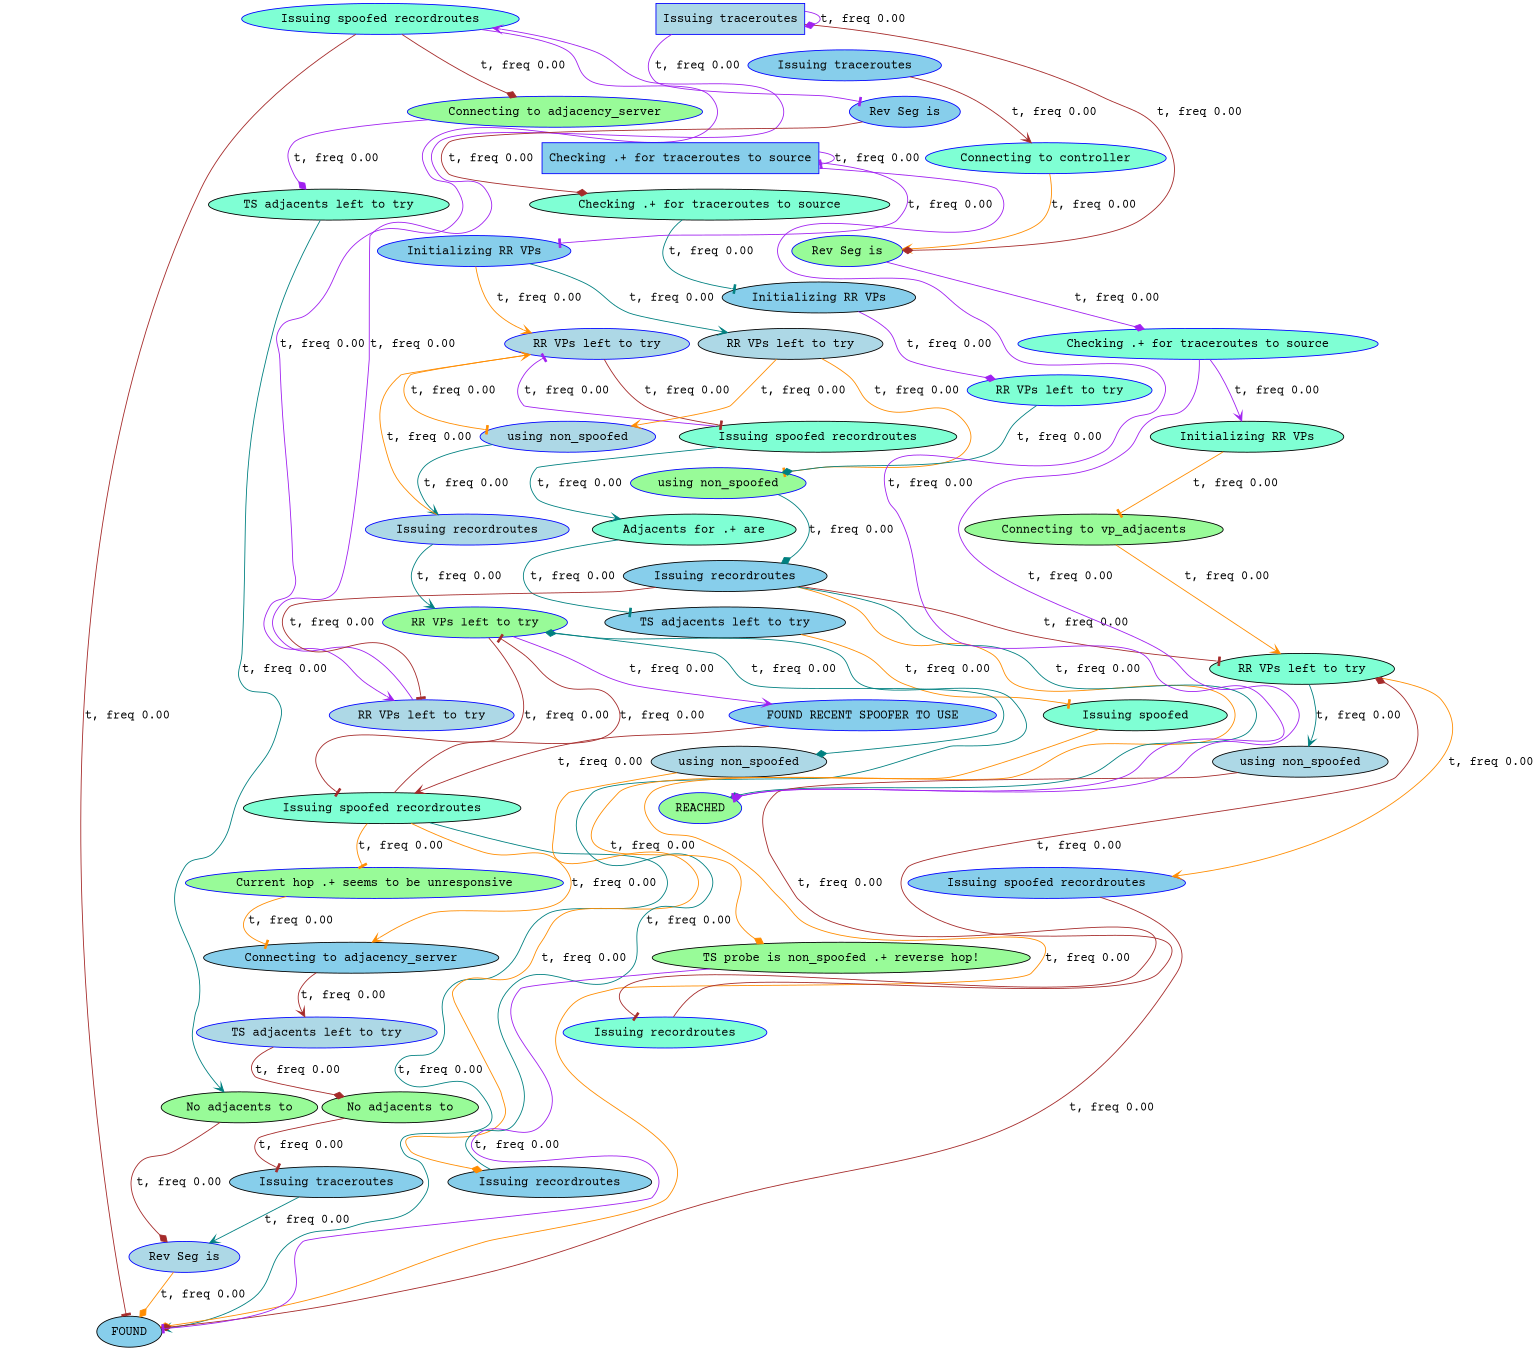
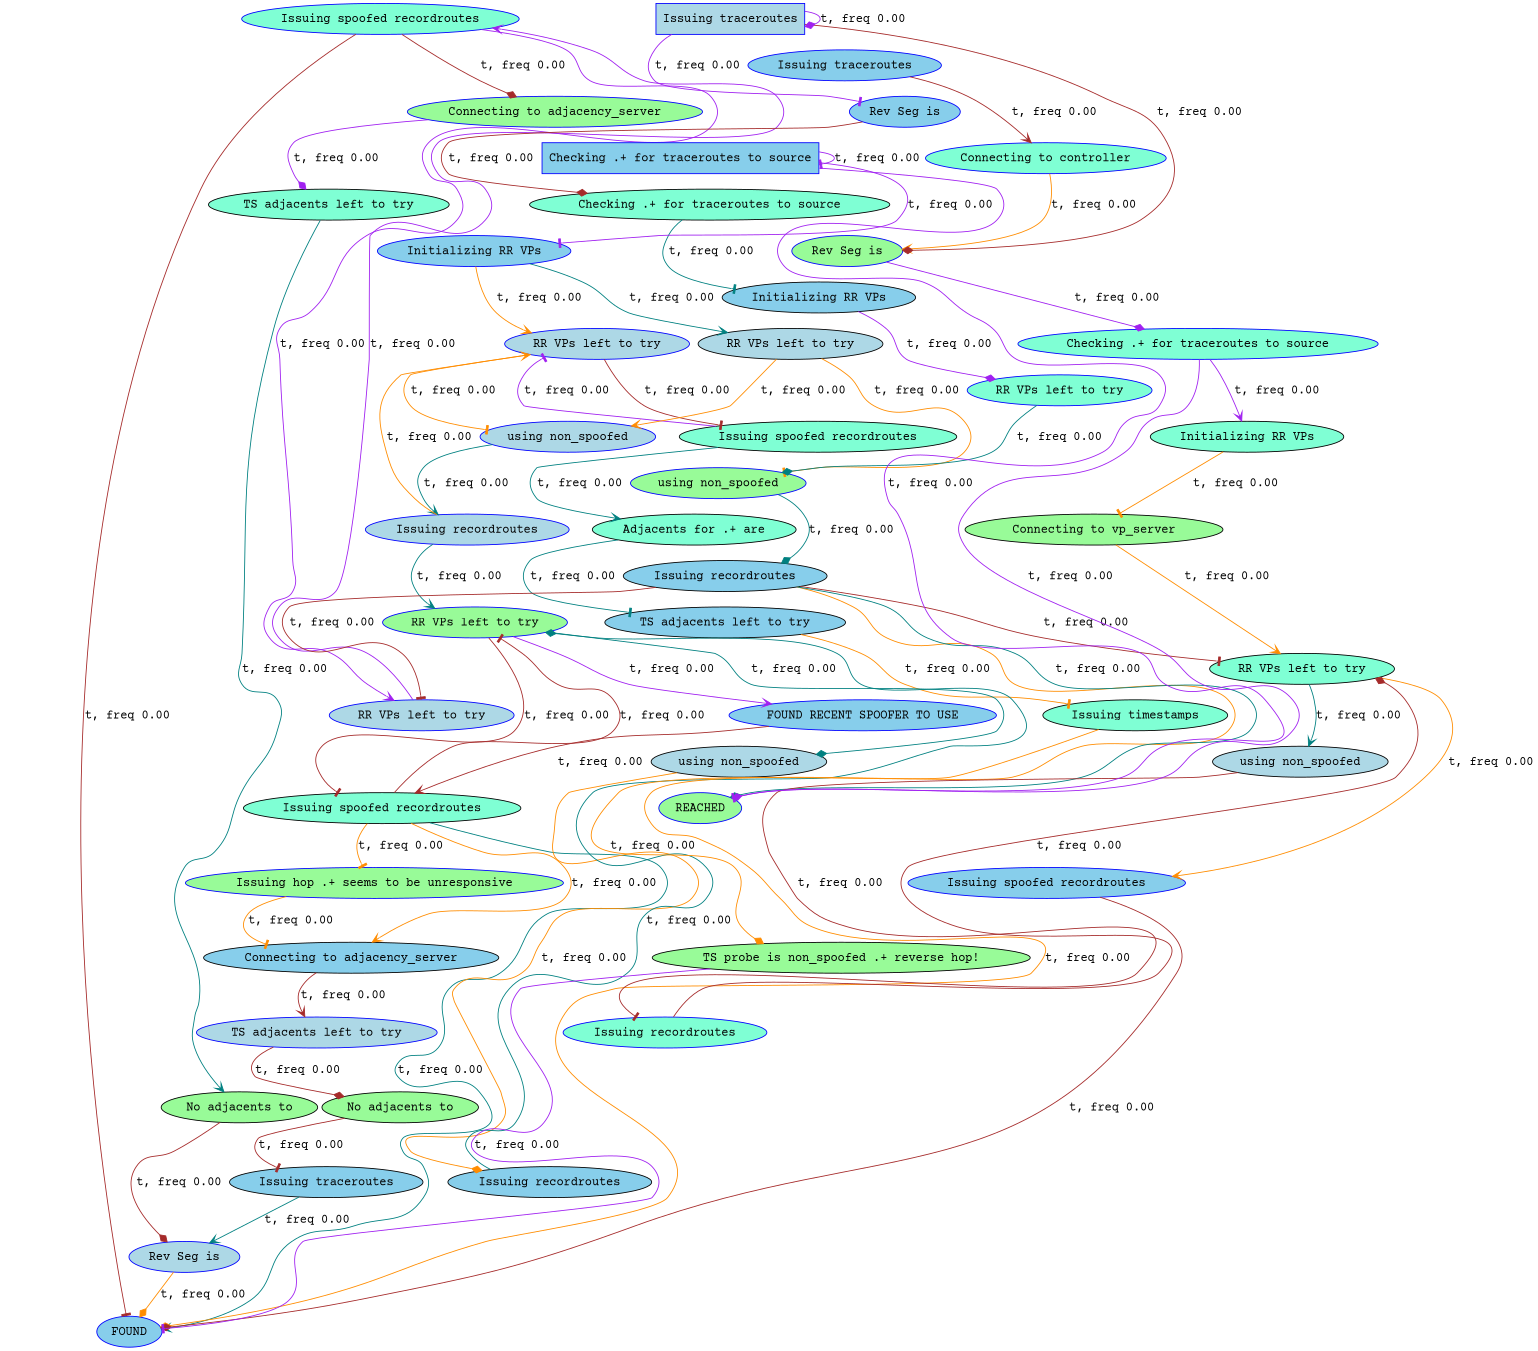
(1094, 530) -> (1094, 530)
(1135, 715) -> (1135, 715)
(374, 883) -> (374, 883)
(129, 1332) -> (129, 1332)
